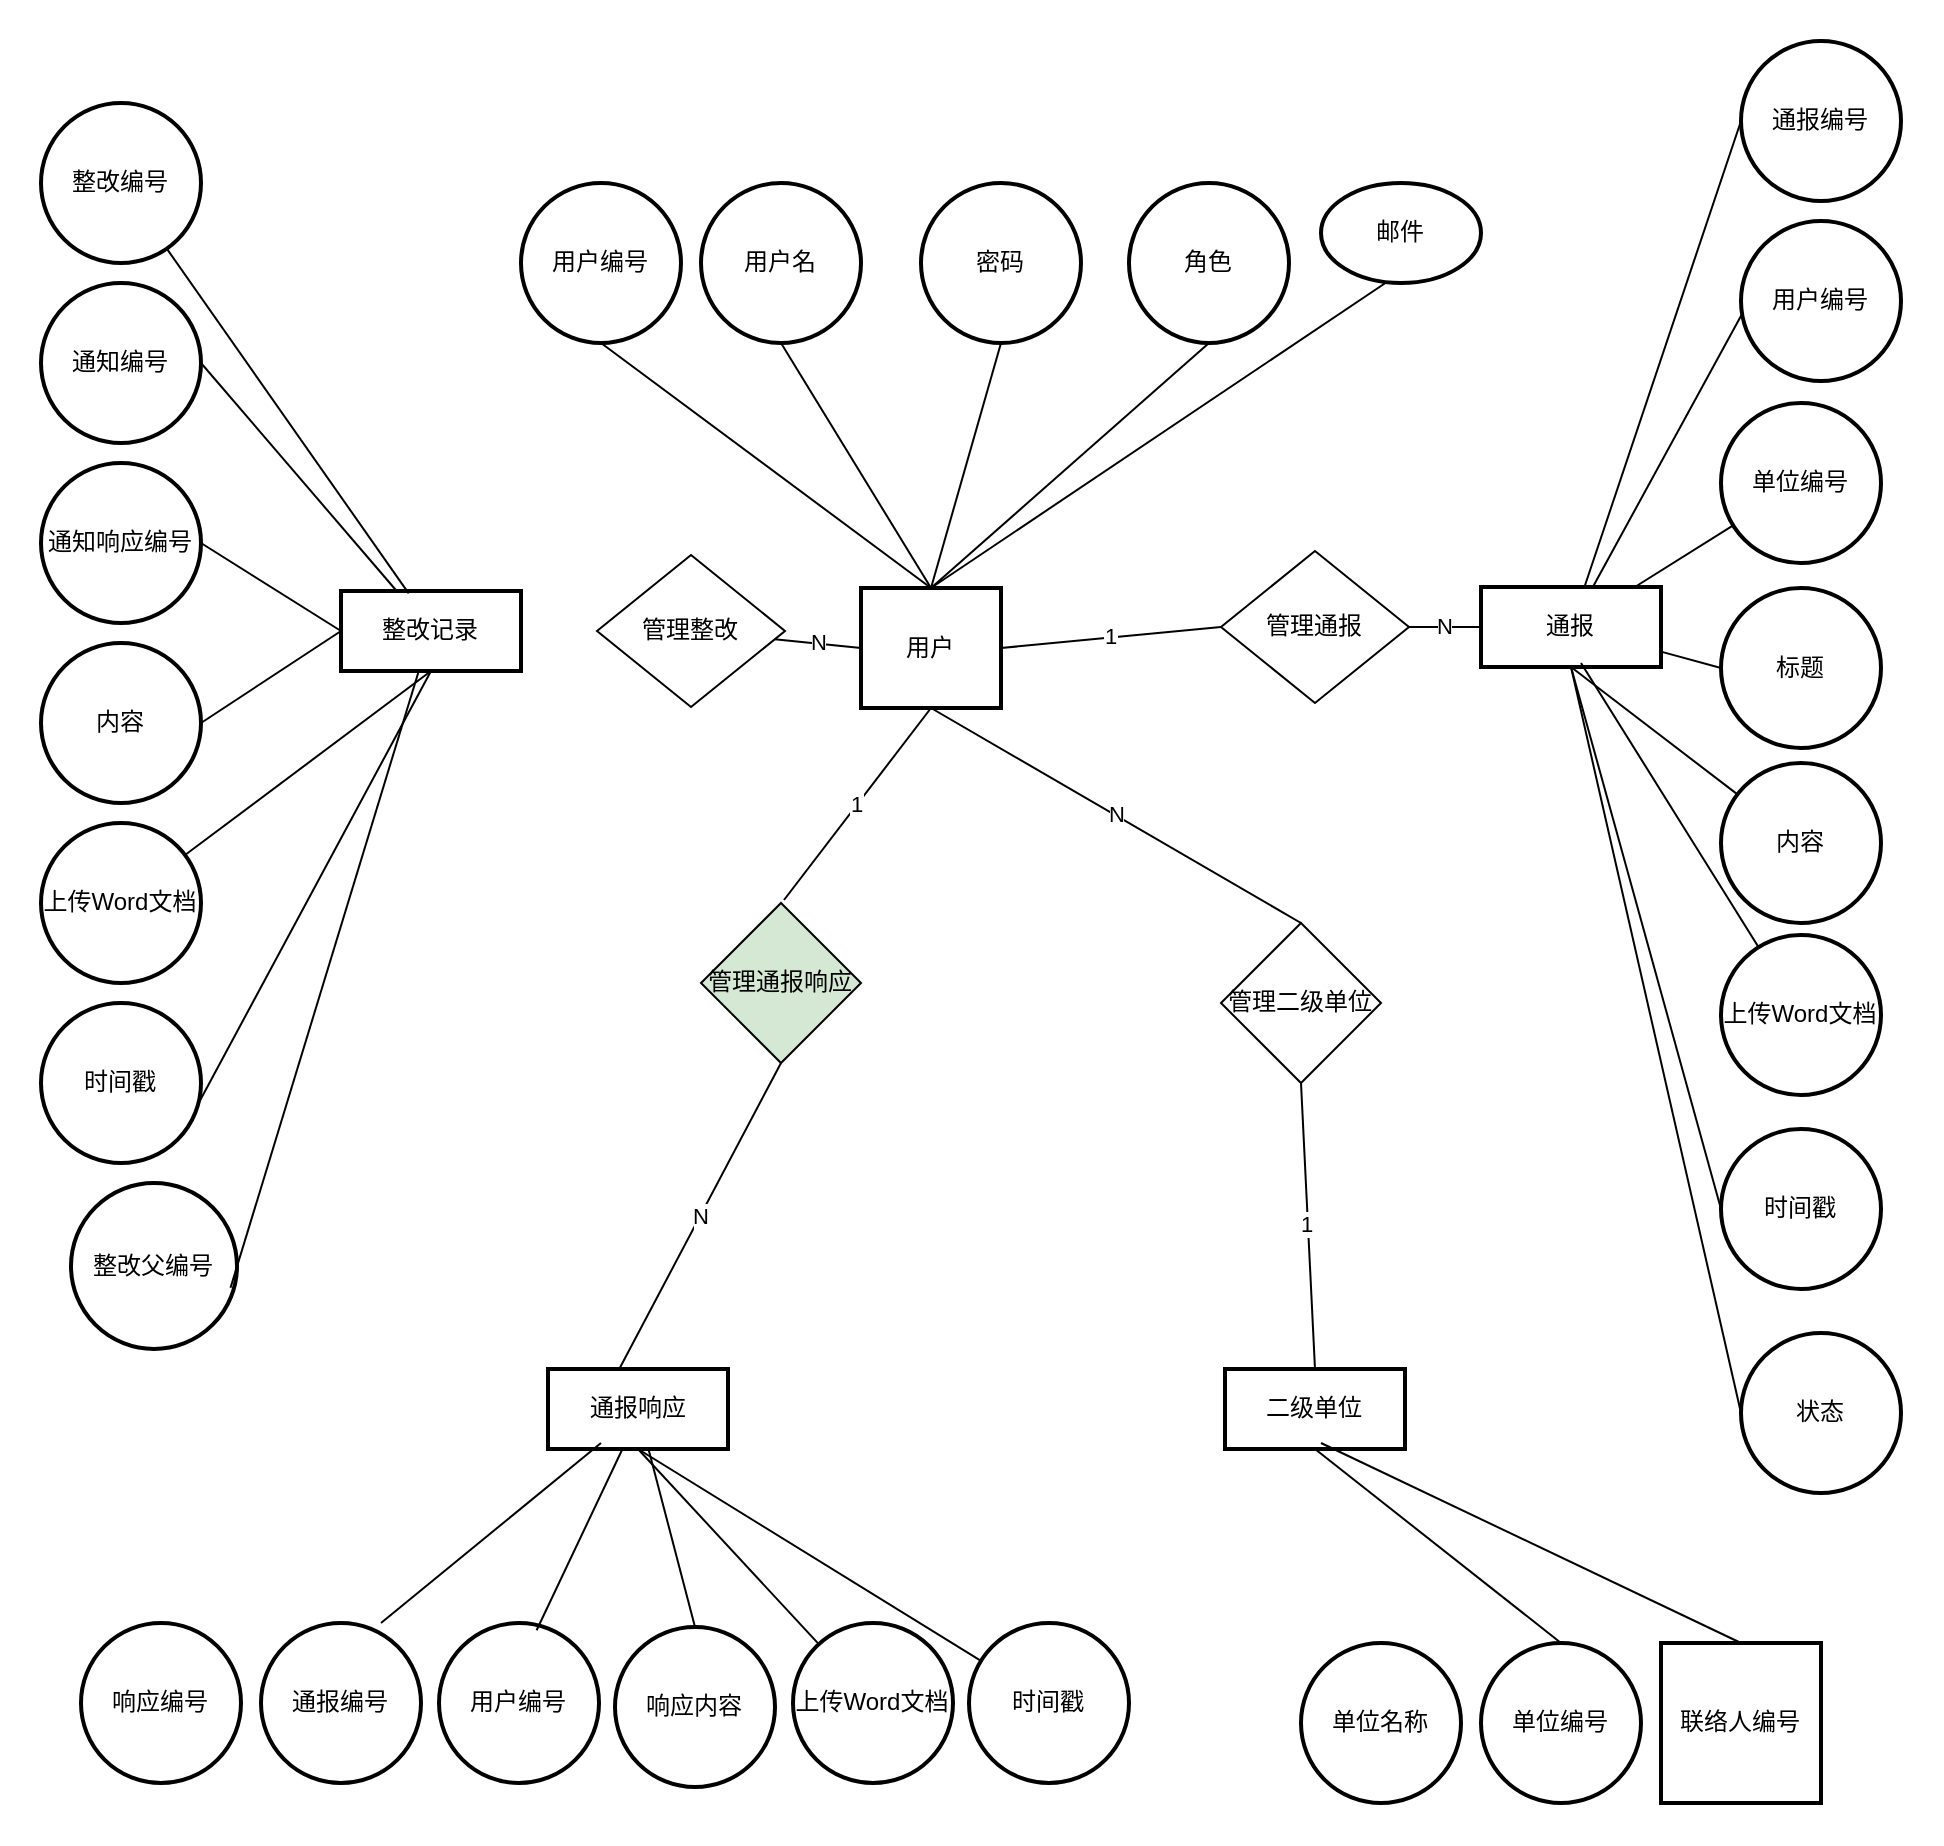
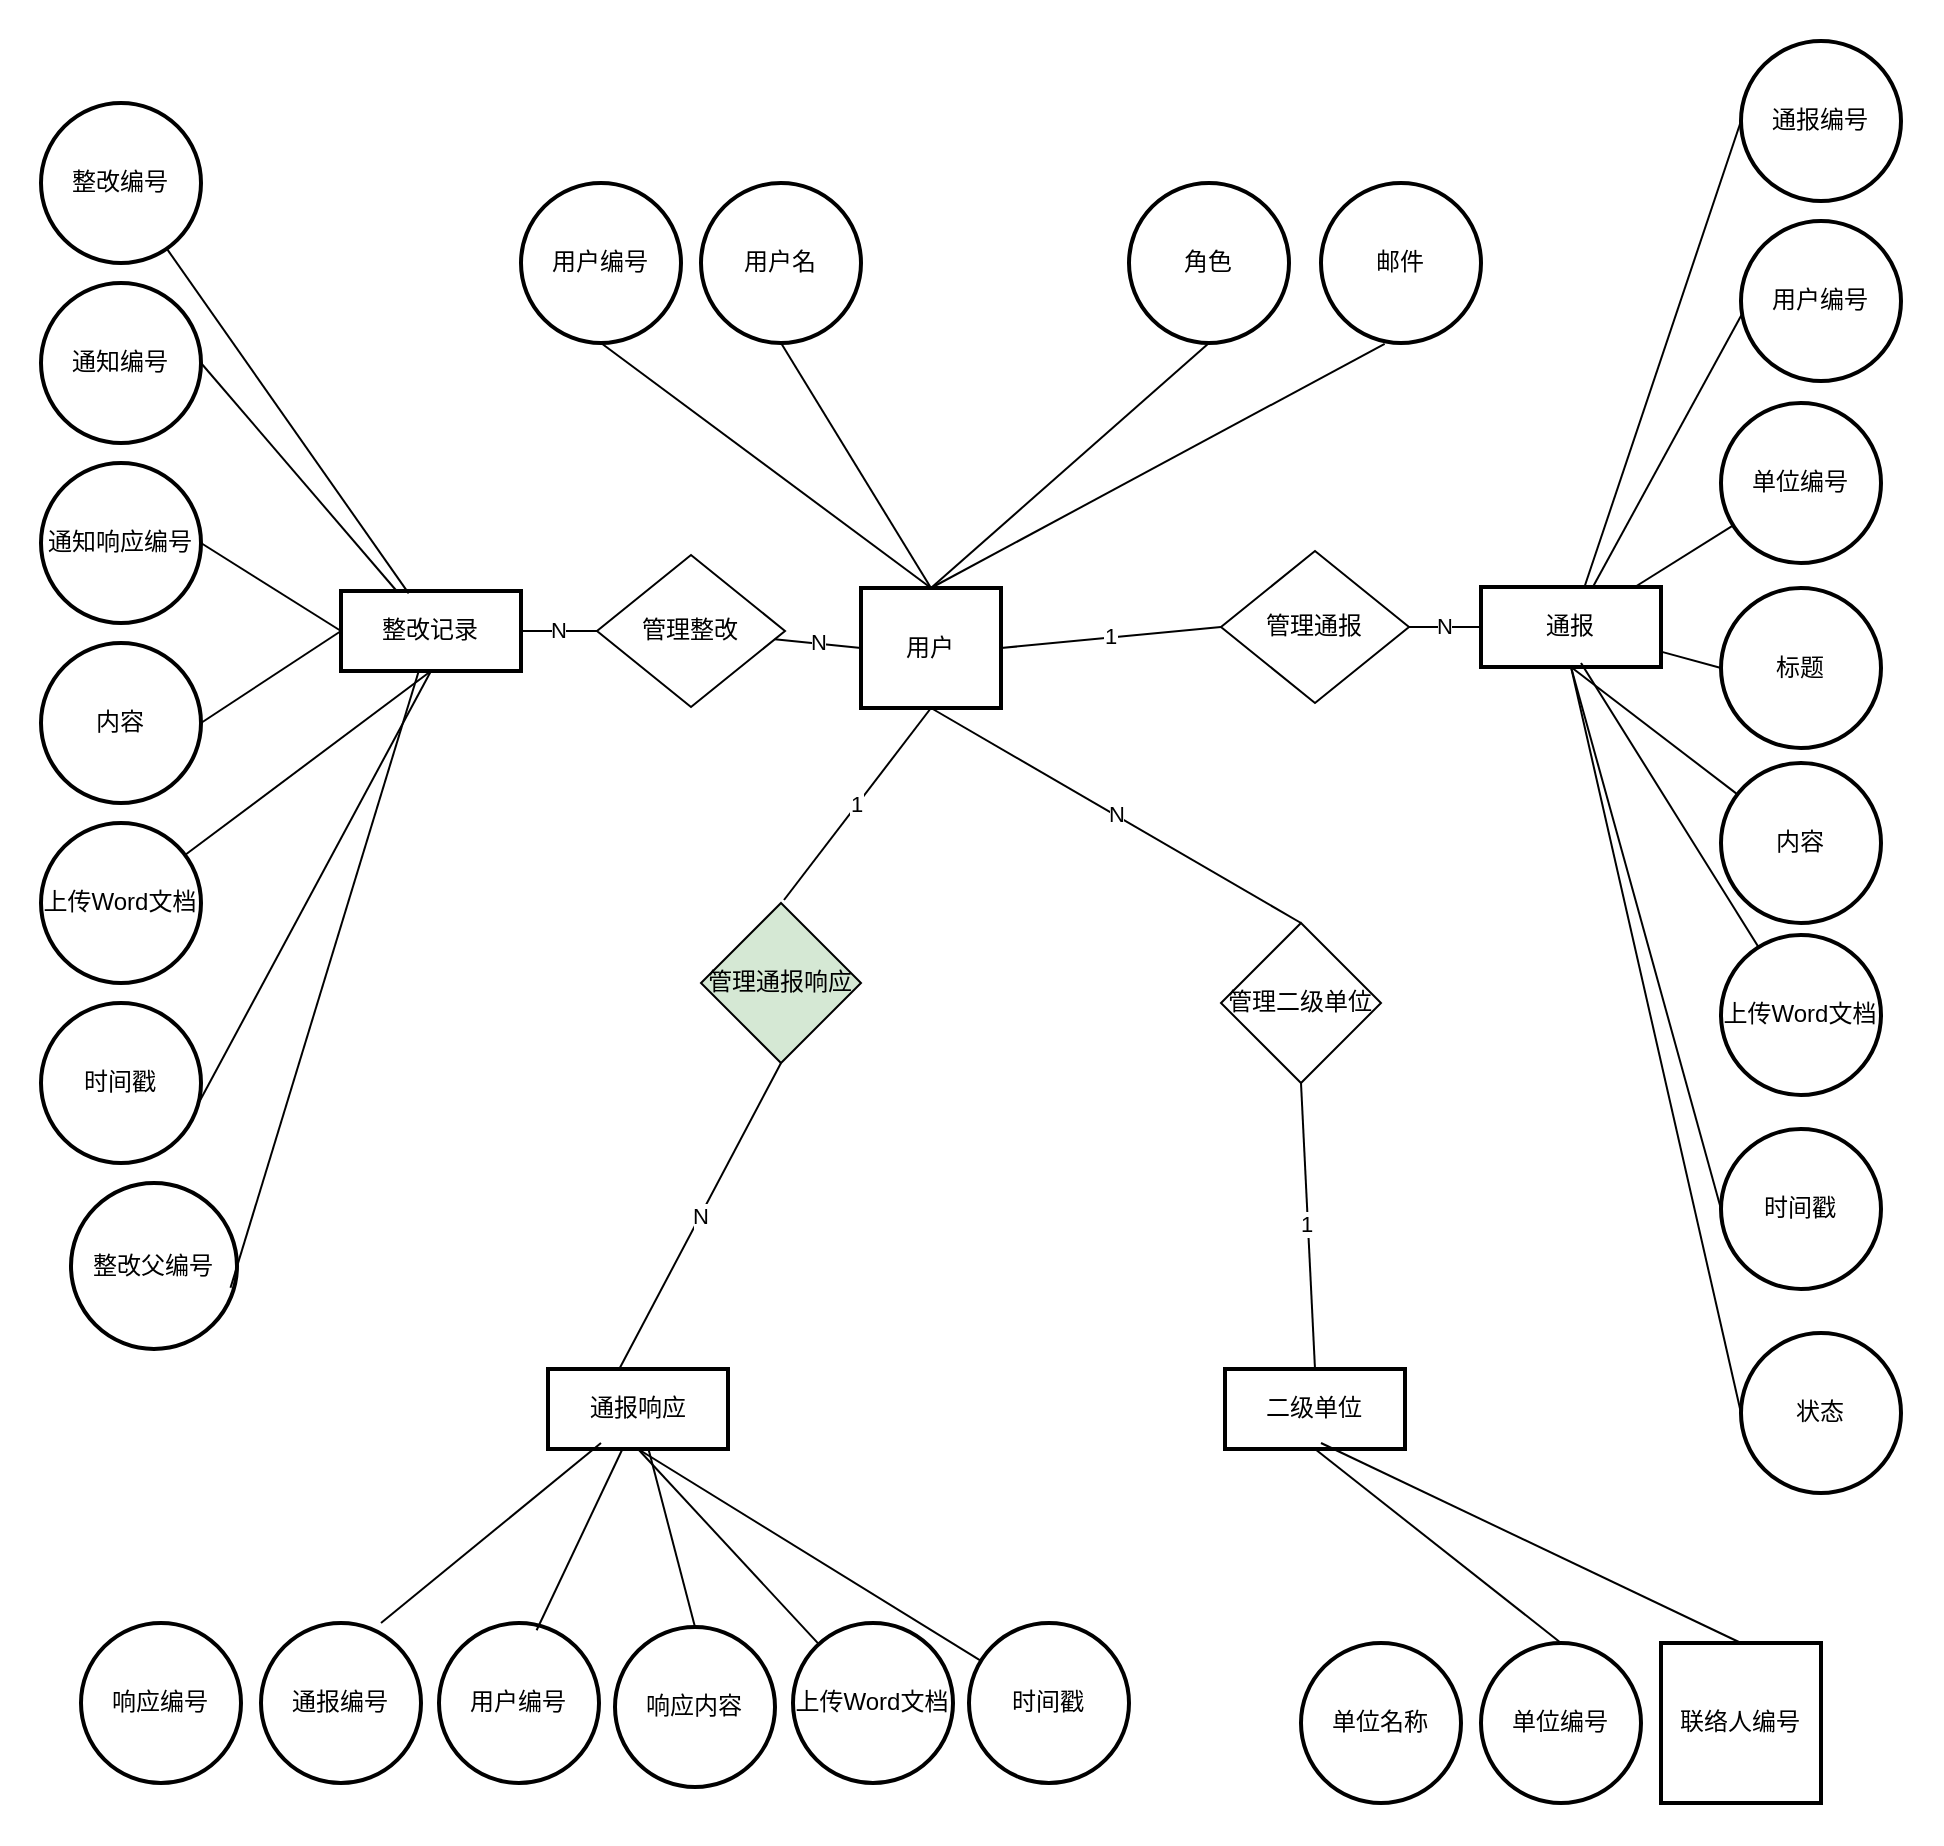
(1401, 233) -> (1401, 263)
(1001, 263) -> none
(967, 463) -> none
none -> (559, 631)
